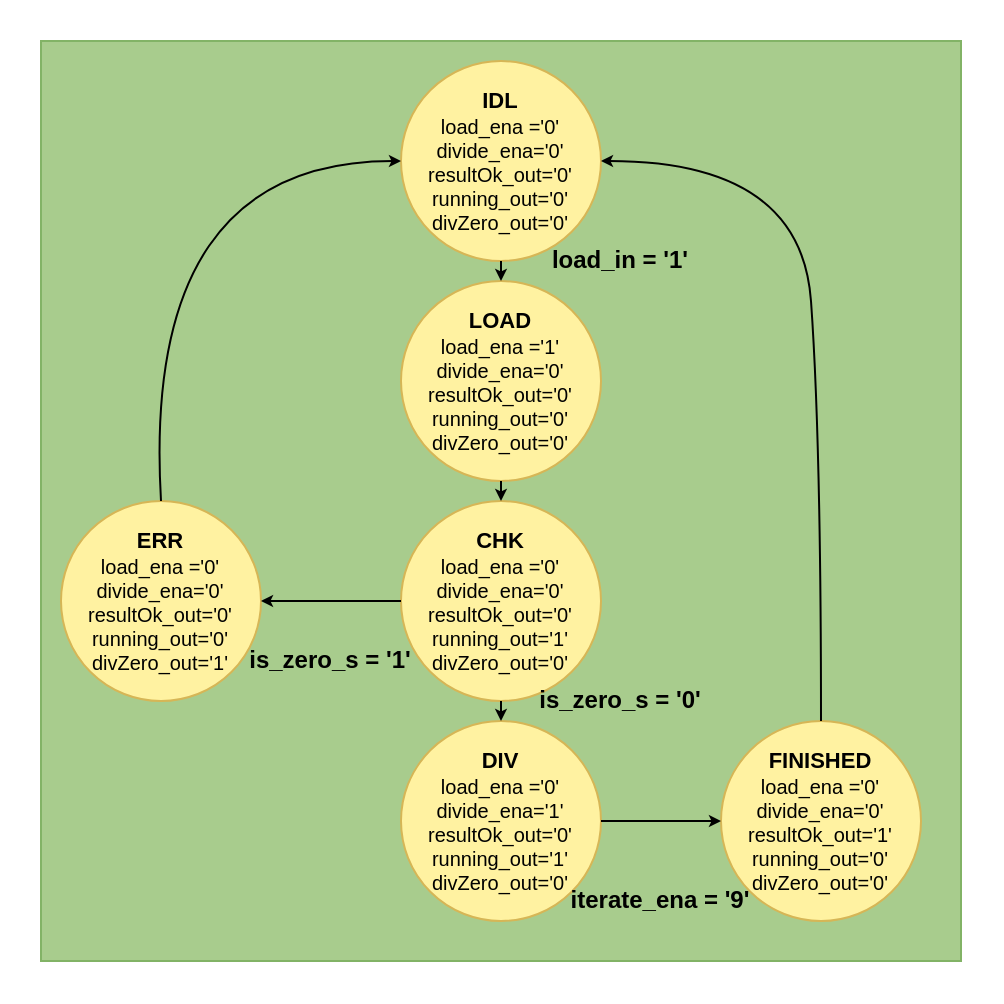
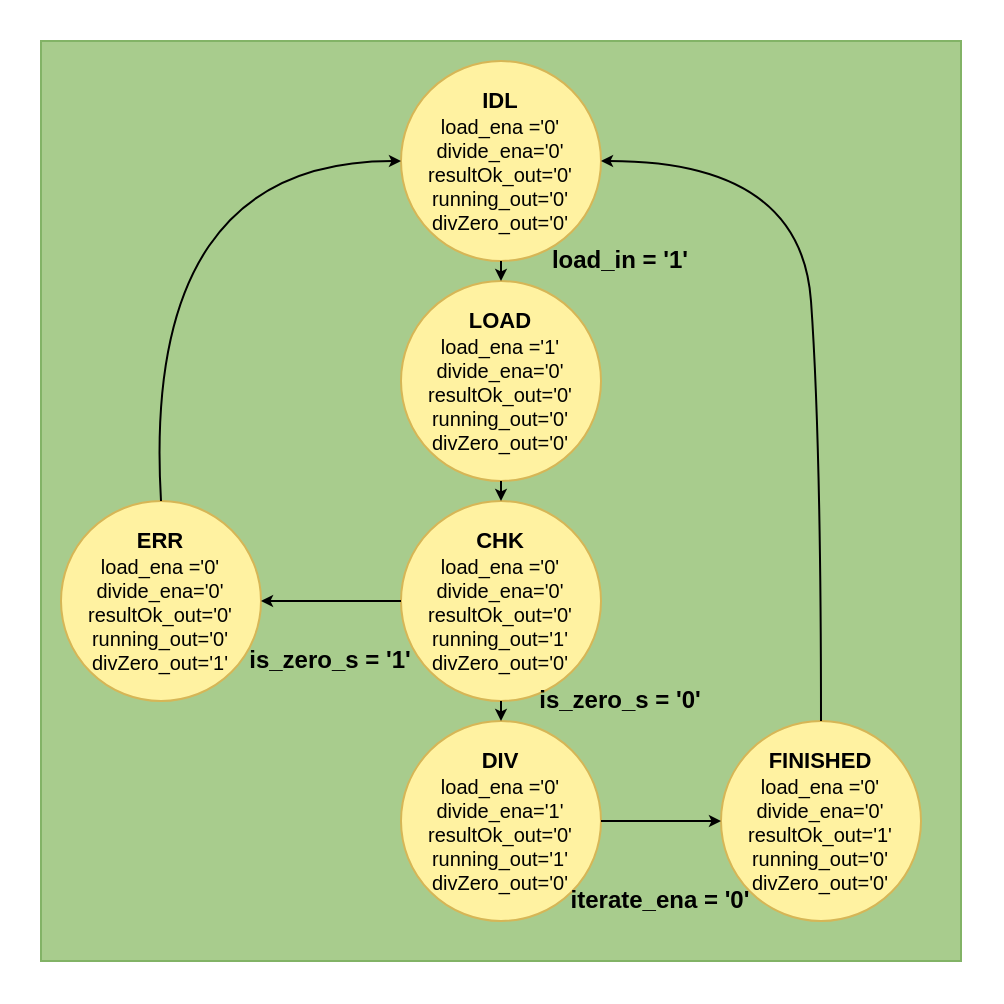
(661, 901) -> (661, 901)
